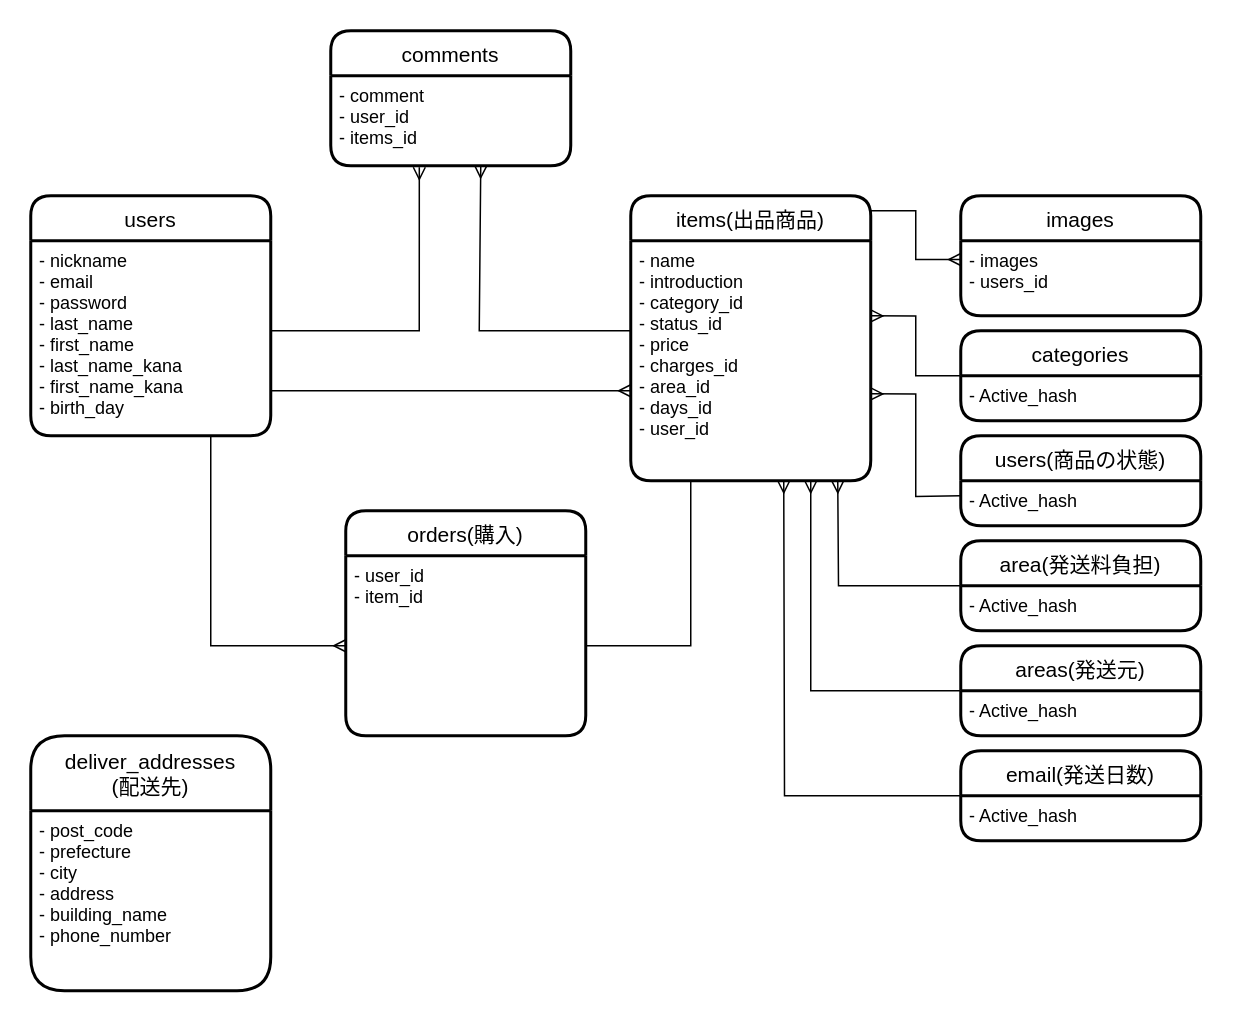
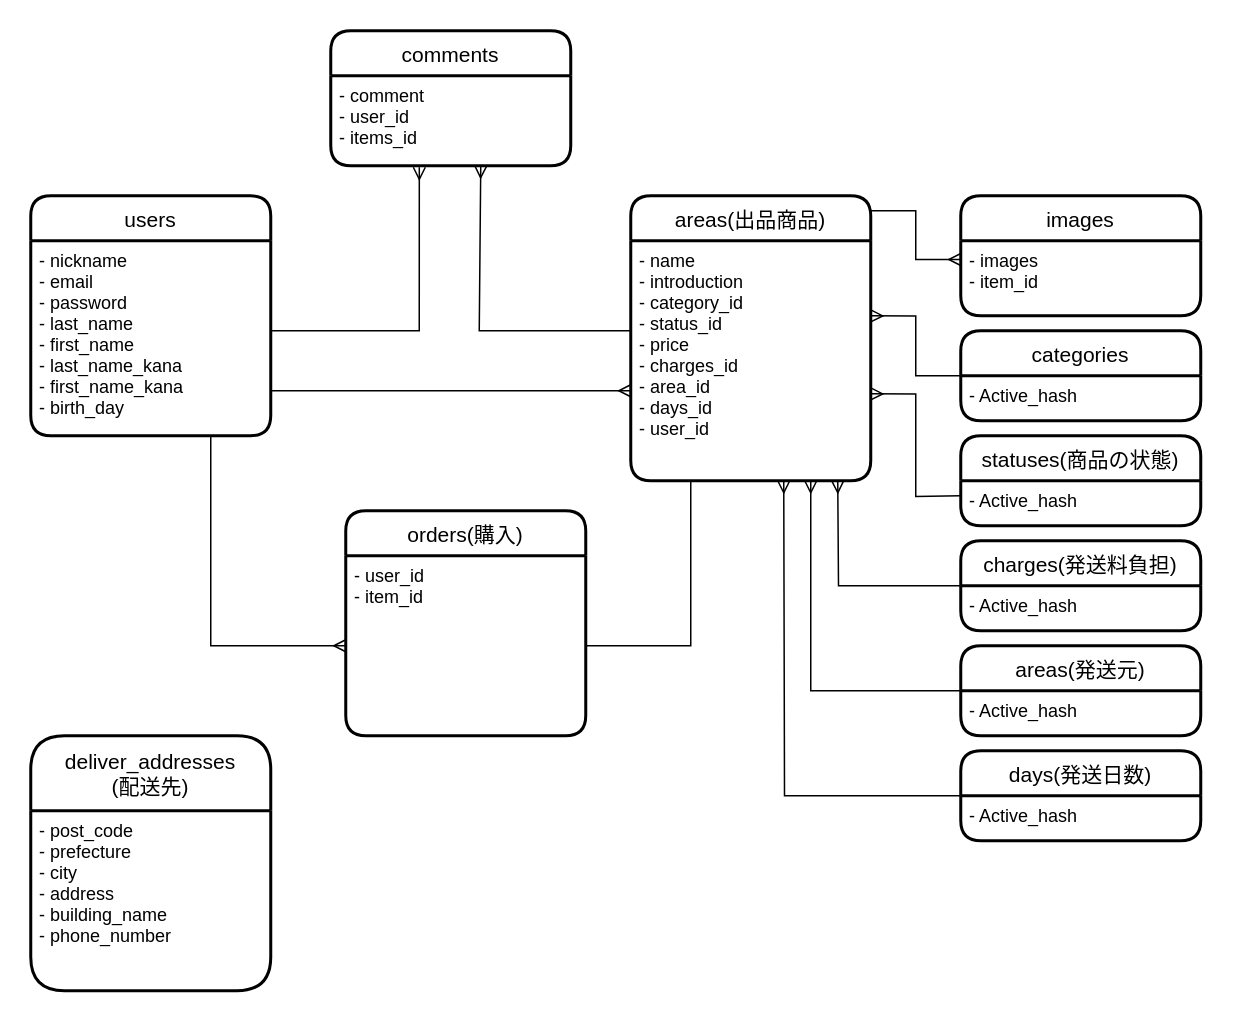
(750, 220) -> (750, 220)
(1005, 261) -> (1005, 261)
(1080, 460) -> (1080, 460)
(1080, 565) -> (1080, 565)
(1080, 775) -> (1080, 775)
